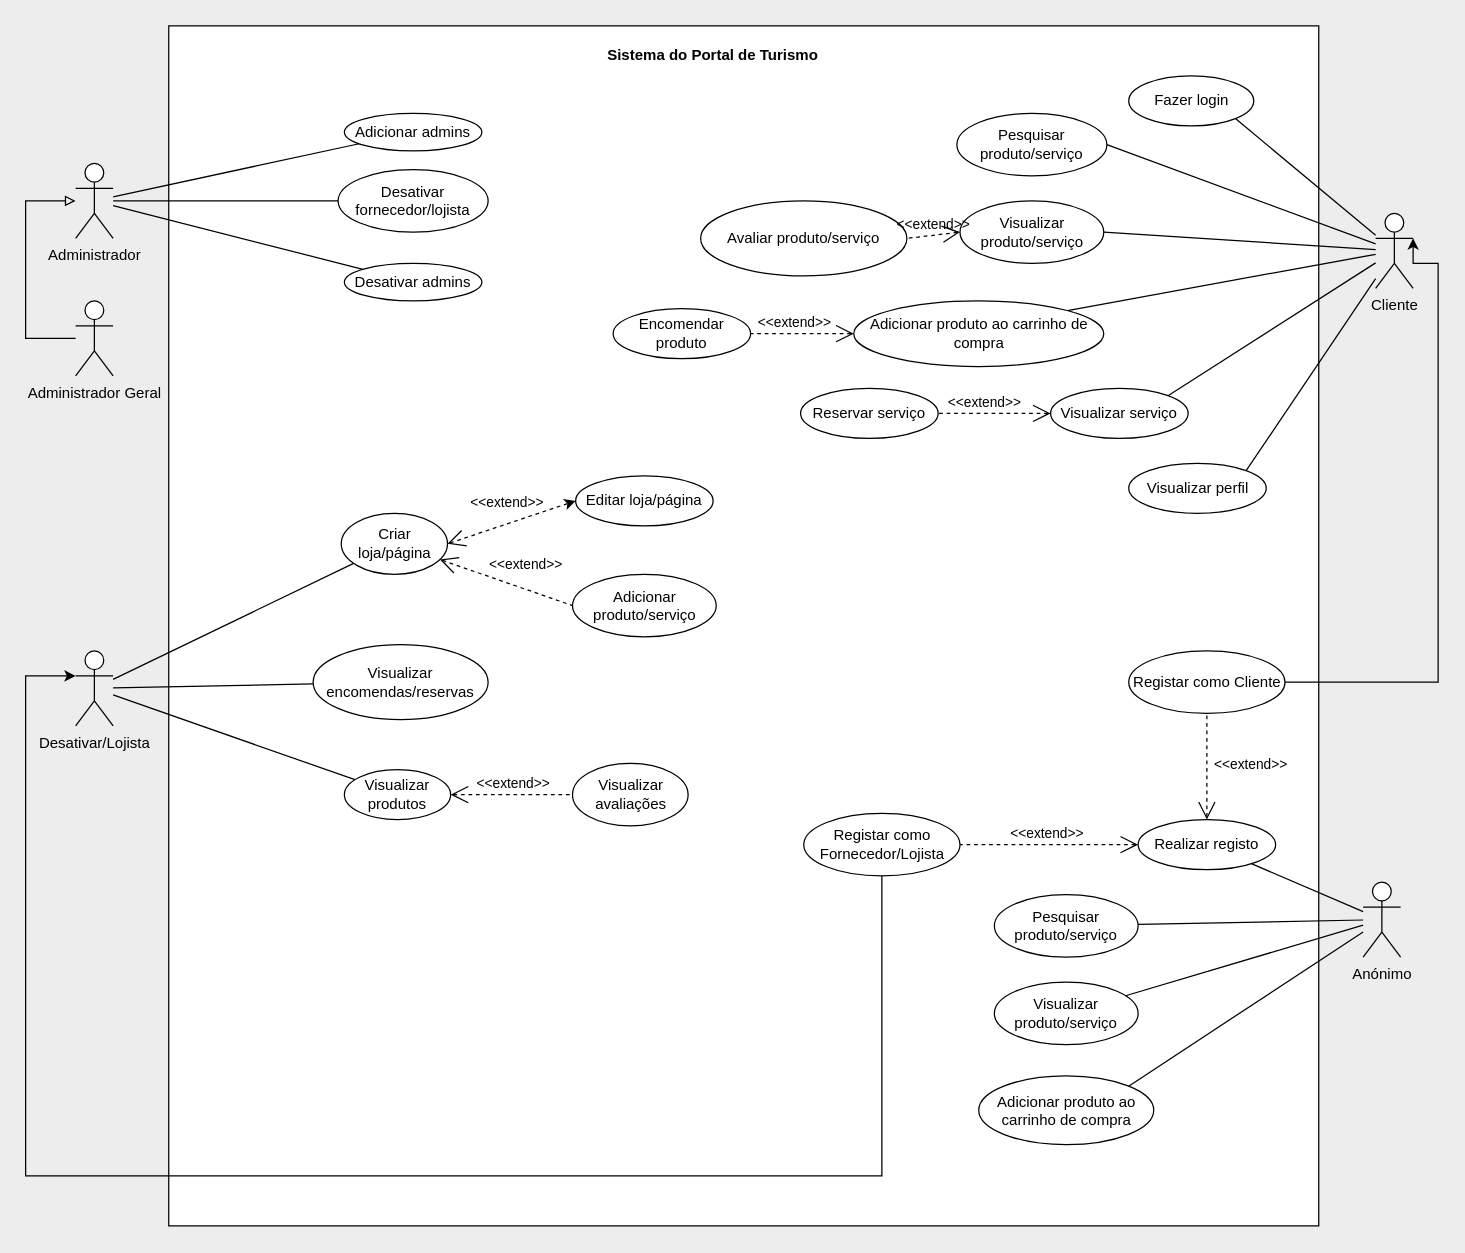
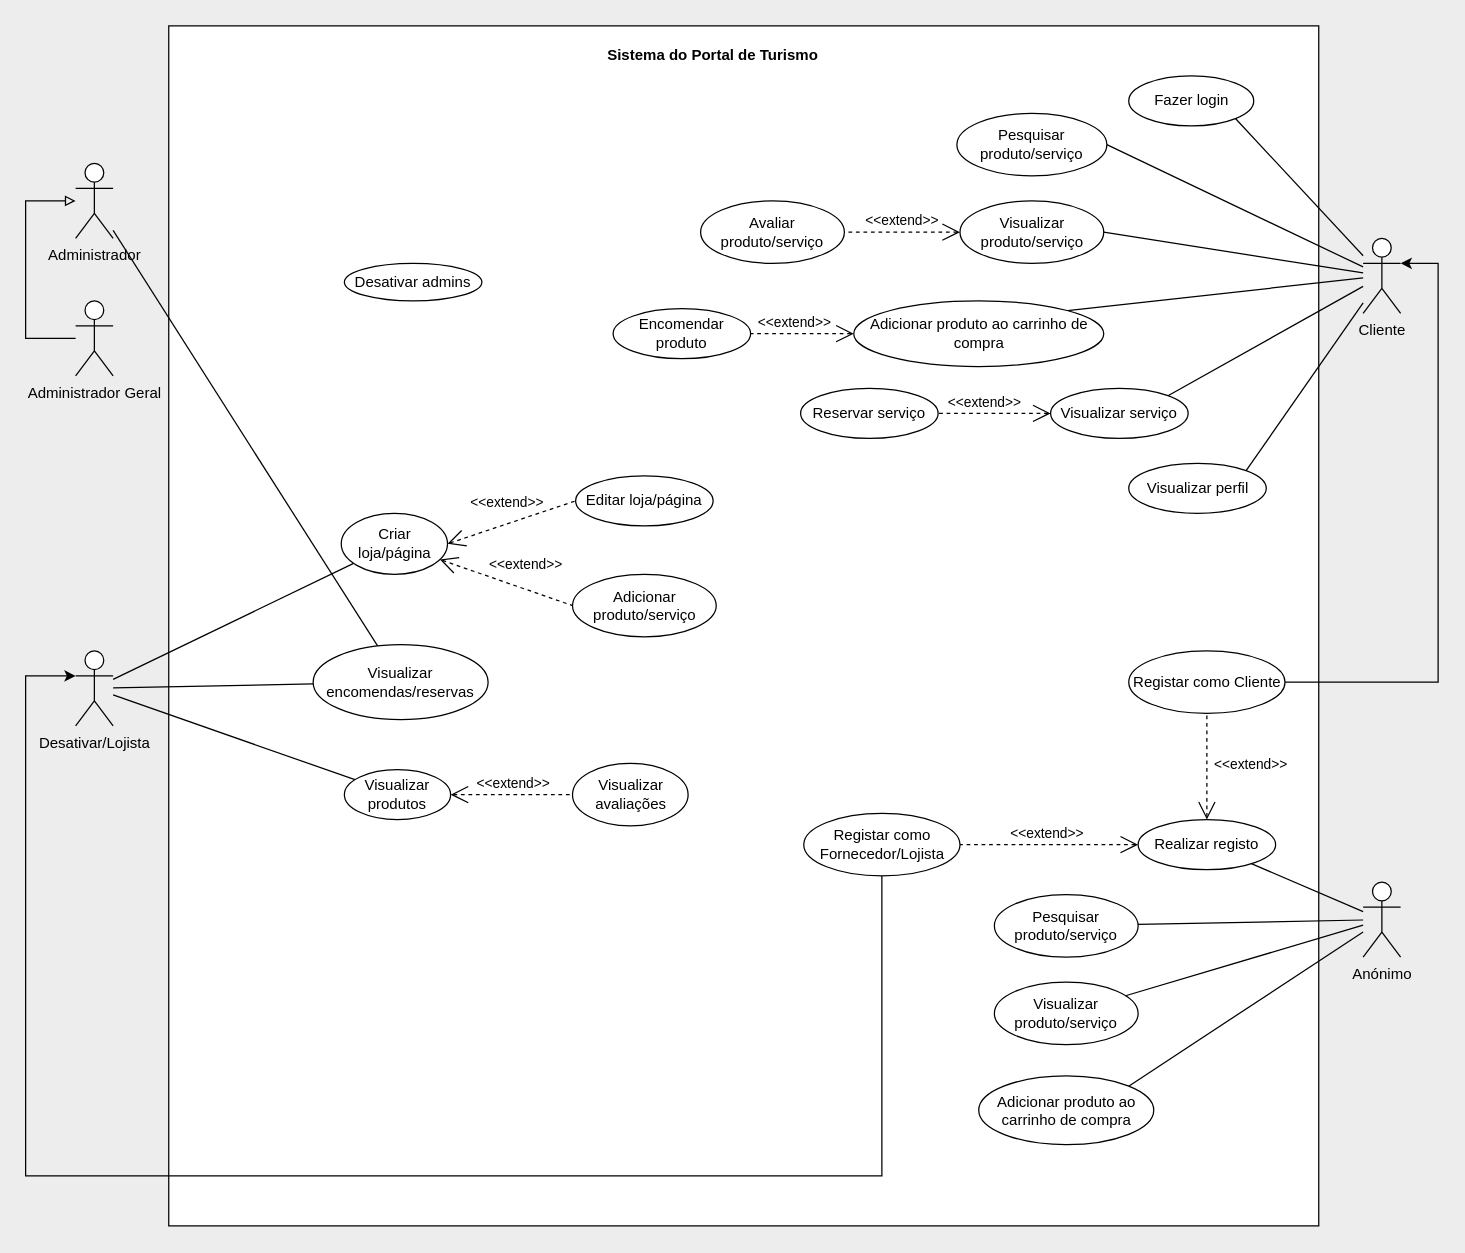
(413, 132) -> none
(236, 170) -> none
(225, 201) -> none
(413, 201) -> none
(238, 237) -> (245, 438)
(804, 238) -> (773, 232)
(1394, 251) -> (1382, 276)
(566, 504) -> (569, 503)
